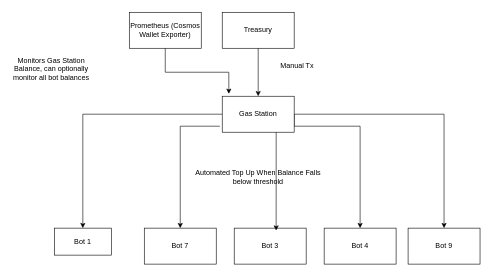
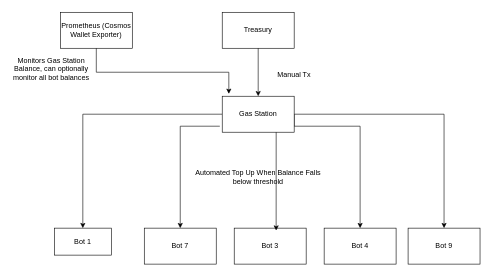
(165, 30) -> (96, 30)
(297, 66) -> (294, 75)
